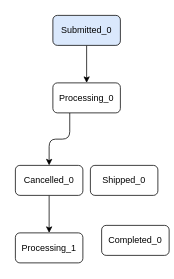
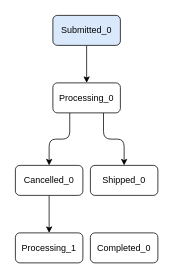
none -> (104, 135)
(135, 240) -> (124, 248)
